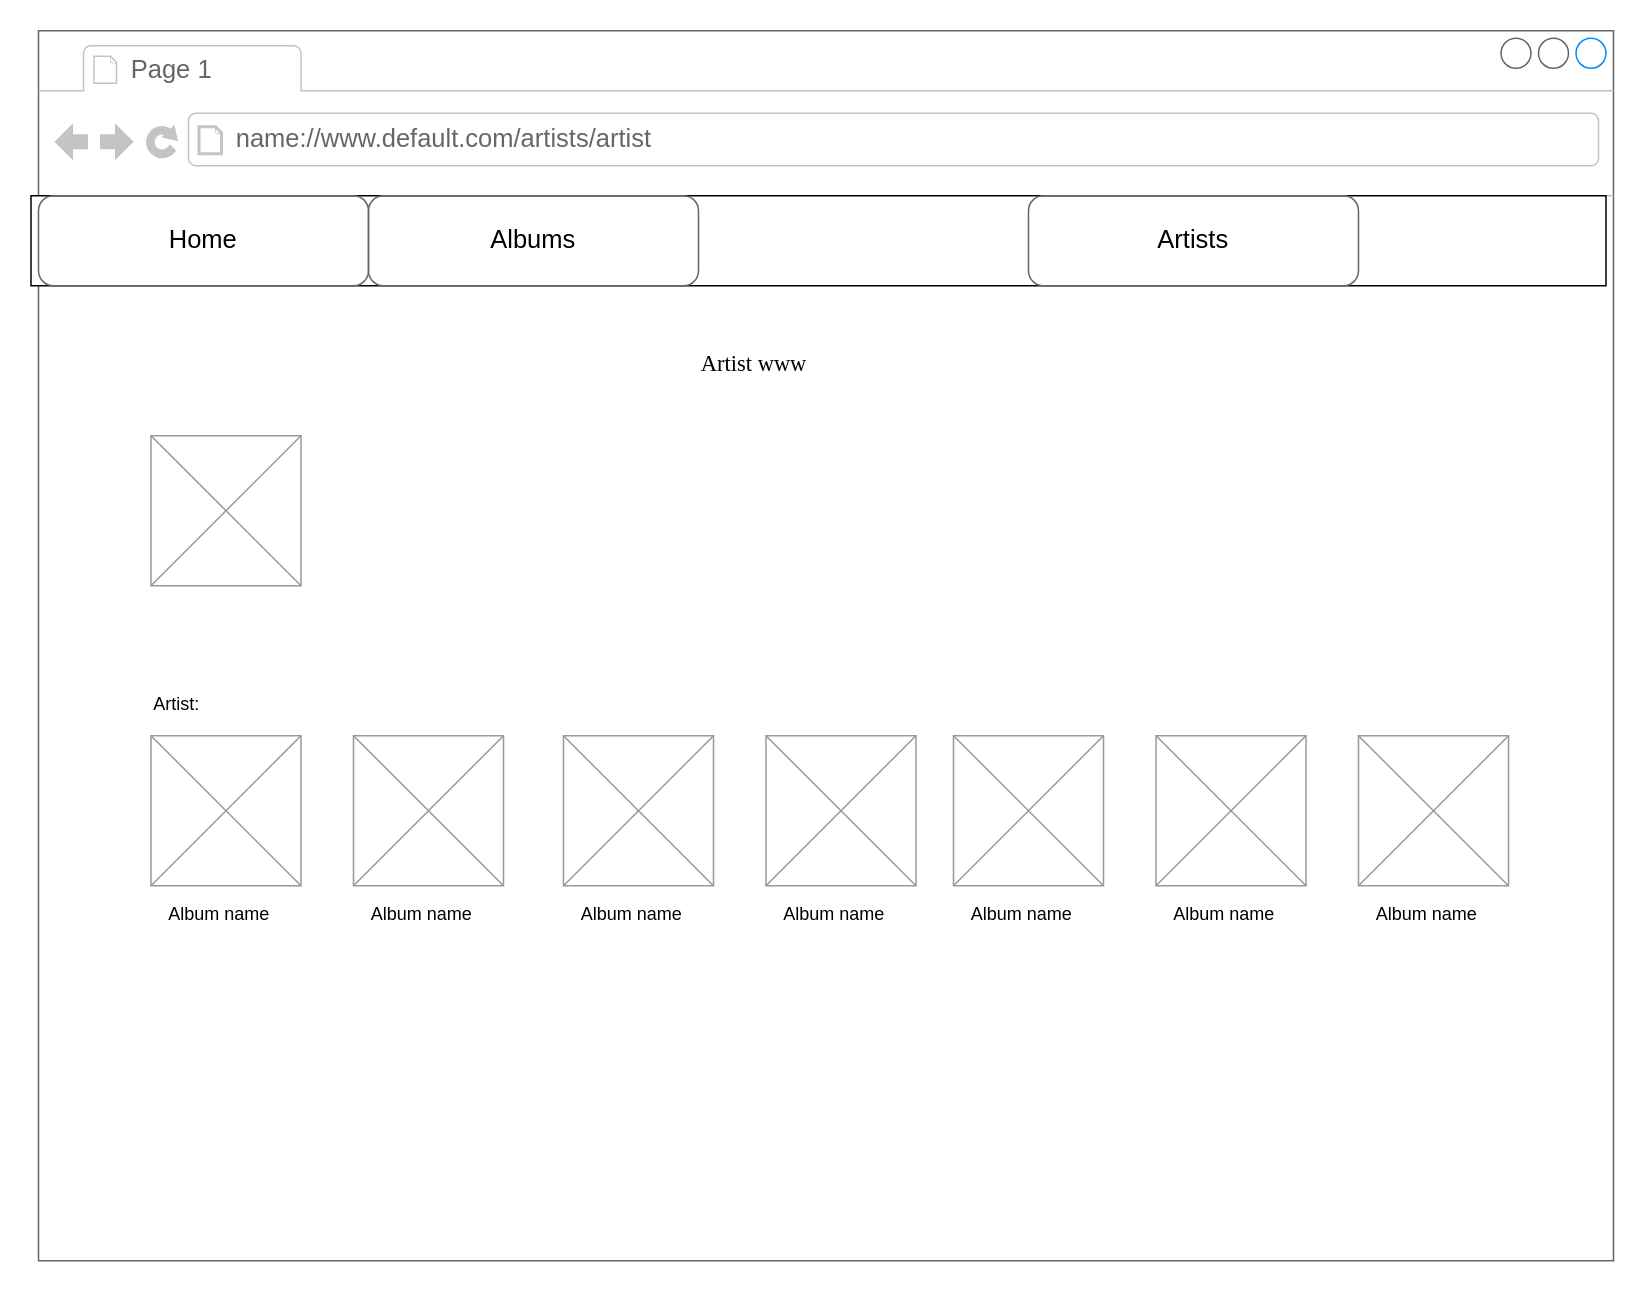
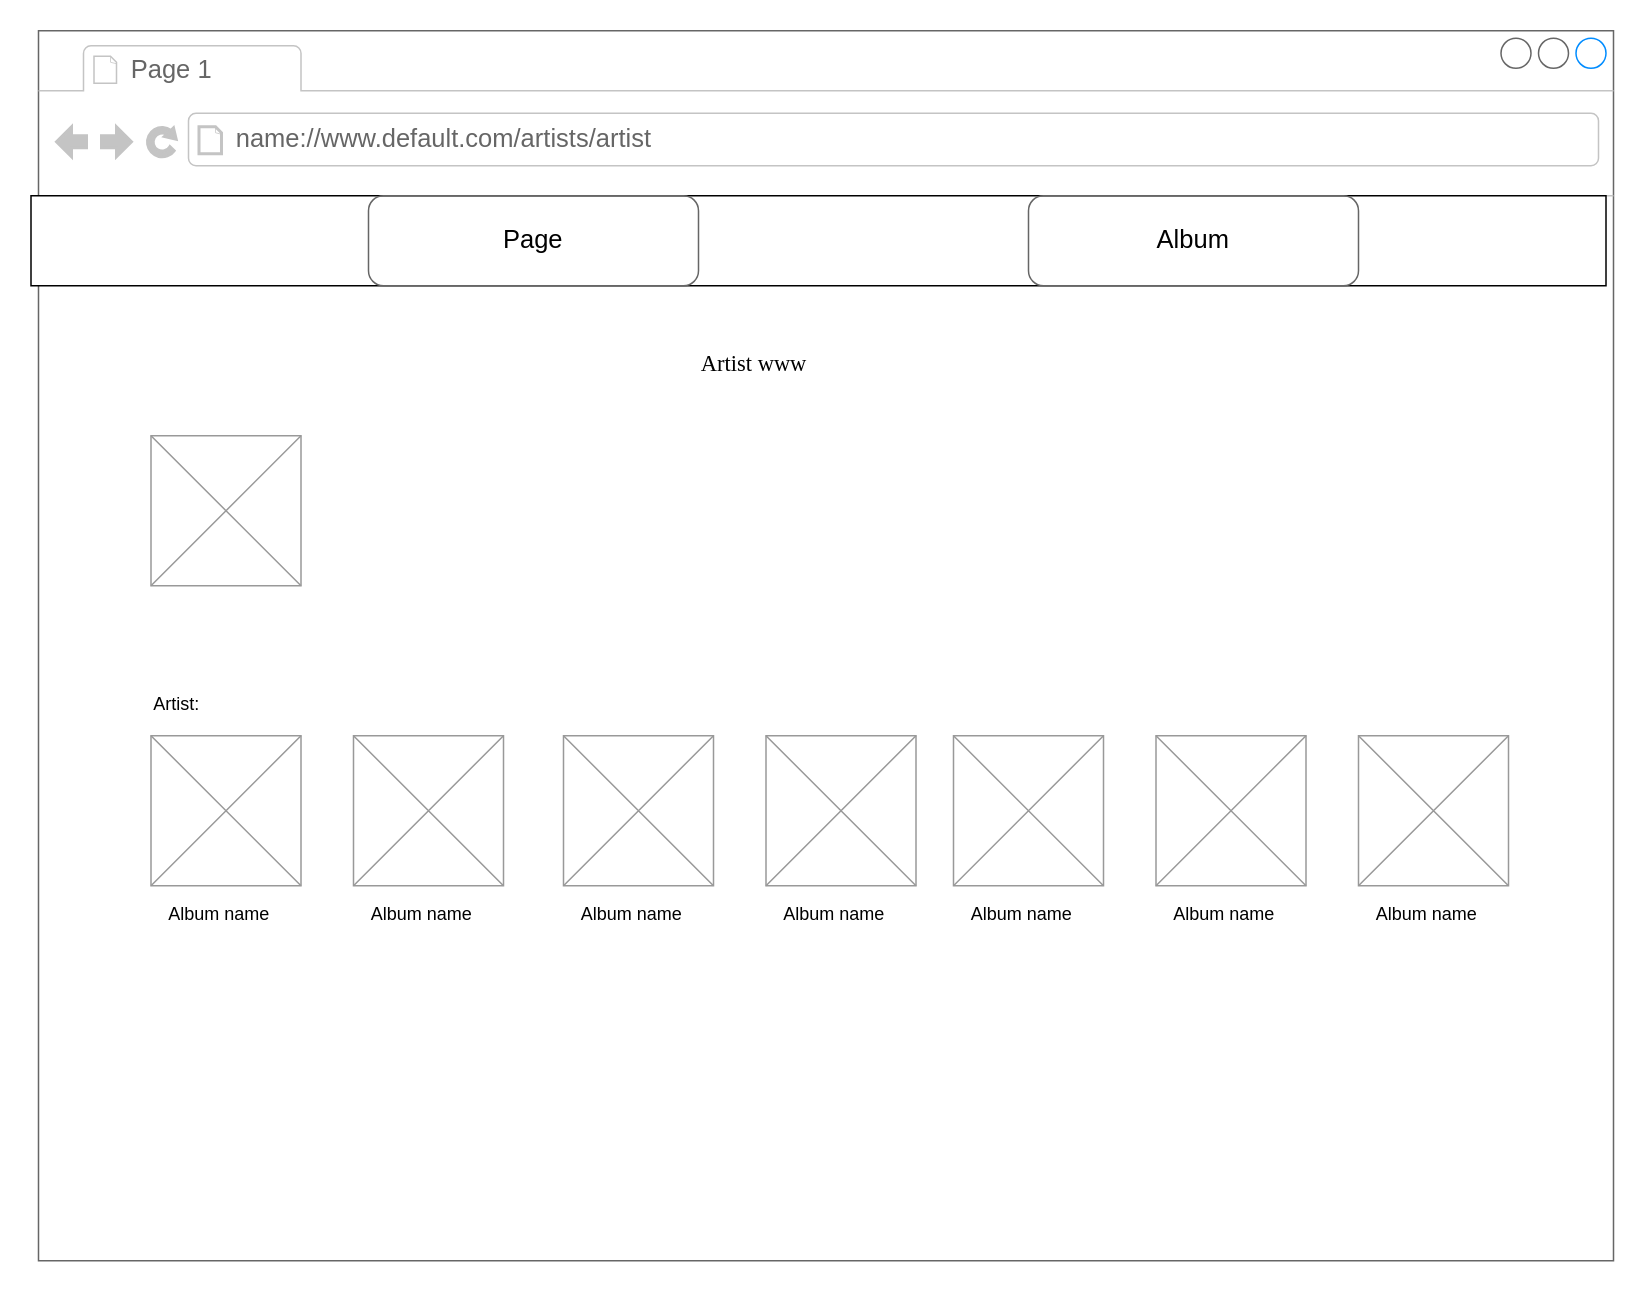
(203, 241) -> none
(533, 241) -> (533, 241)
(1193, 241) -> (1193, 241)
